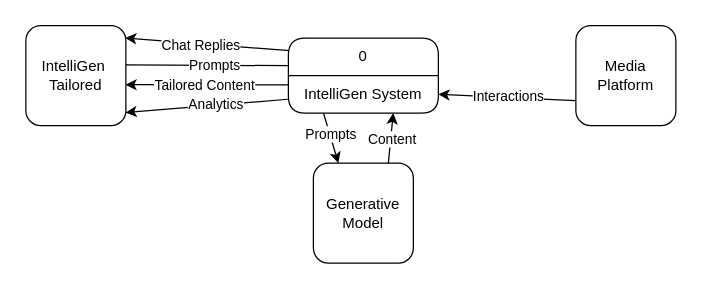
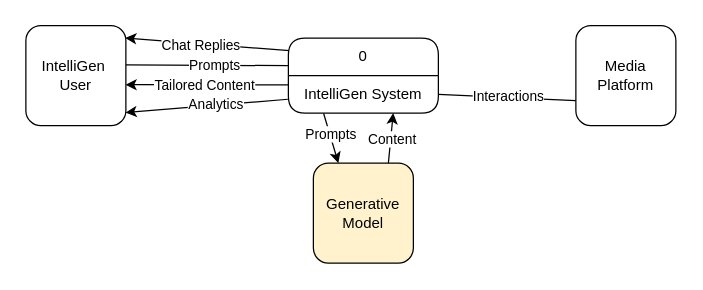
(76, 76) -> (76, 76)
(448, 95) -> (445, 95)
(363, 213) -> (363, 213)
